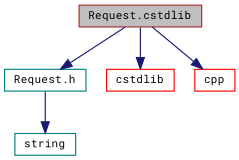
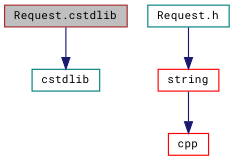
(173, 44) -> (188, 107)
(98, 45) -> none
(140, 80) -> (66, 80)
(45, 144) -> (188, 80)
